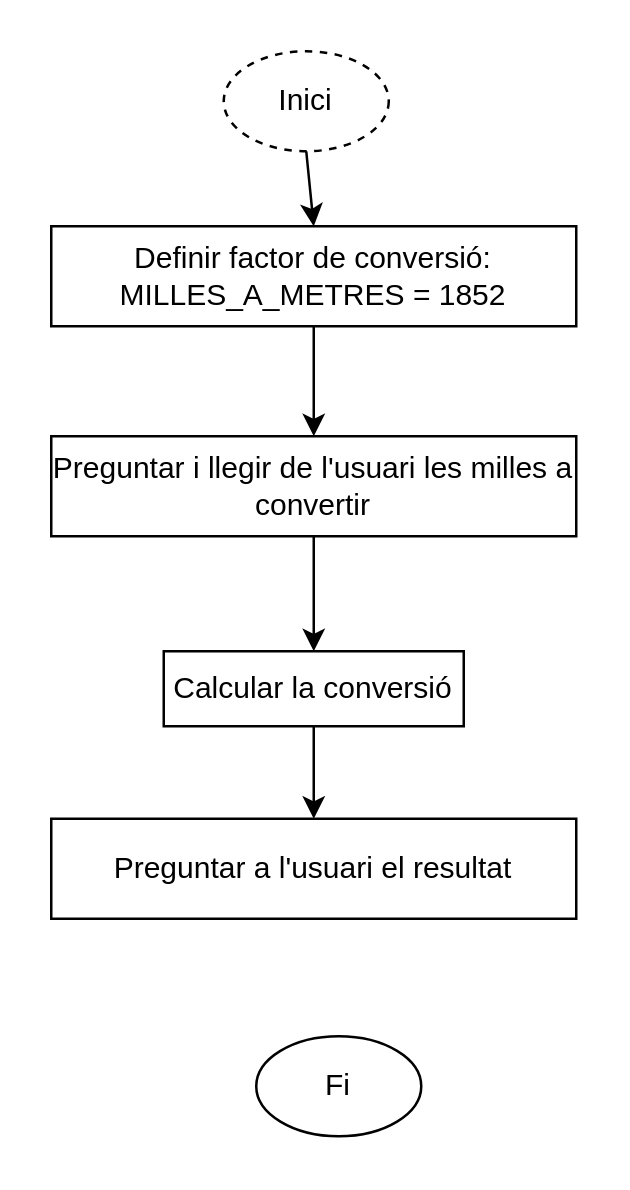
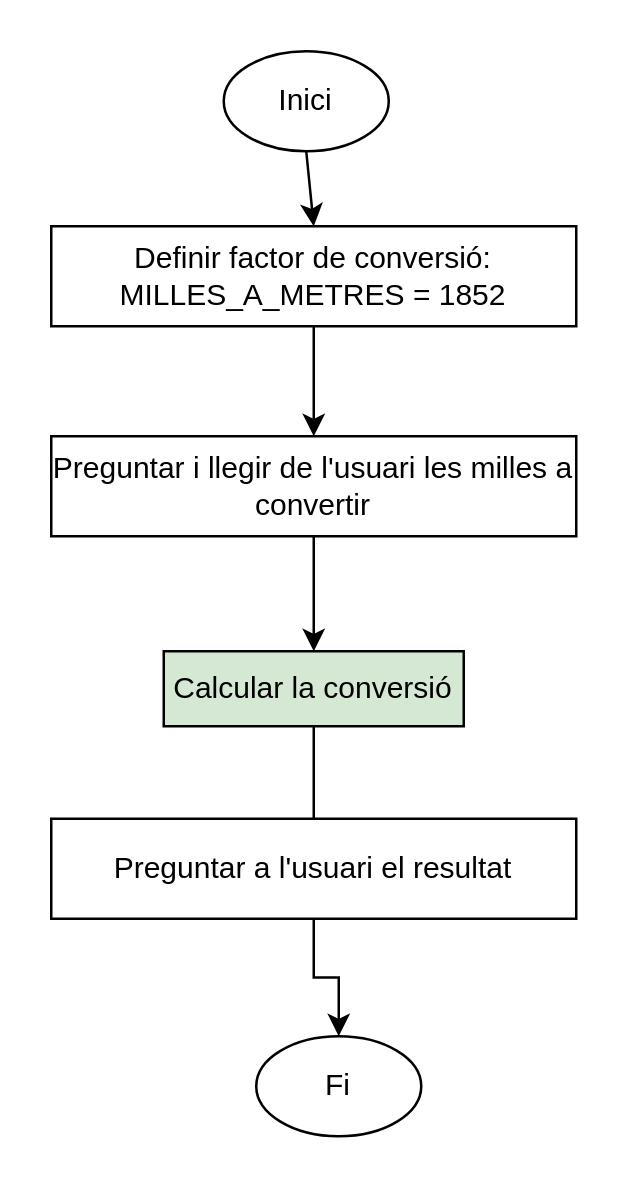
(306, 101) -> (306, 101)
(314, 689) -> (314, 689)
(314, 800) -> (314, 807)
none -> (318, 978)
